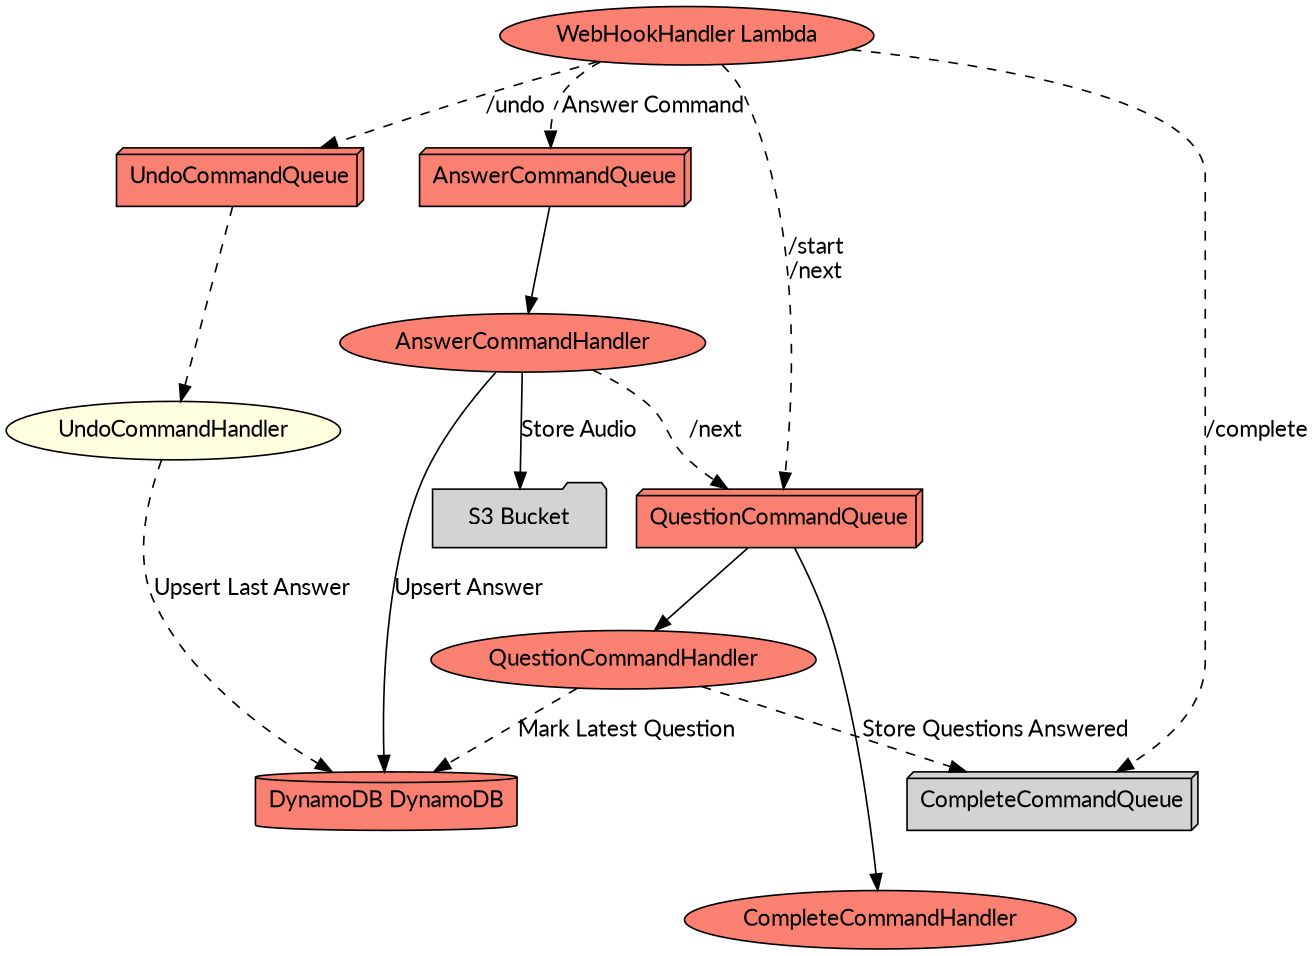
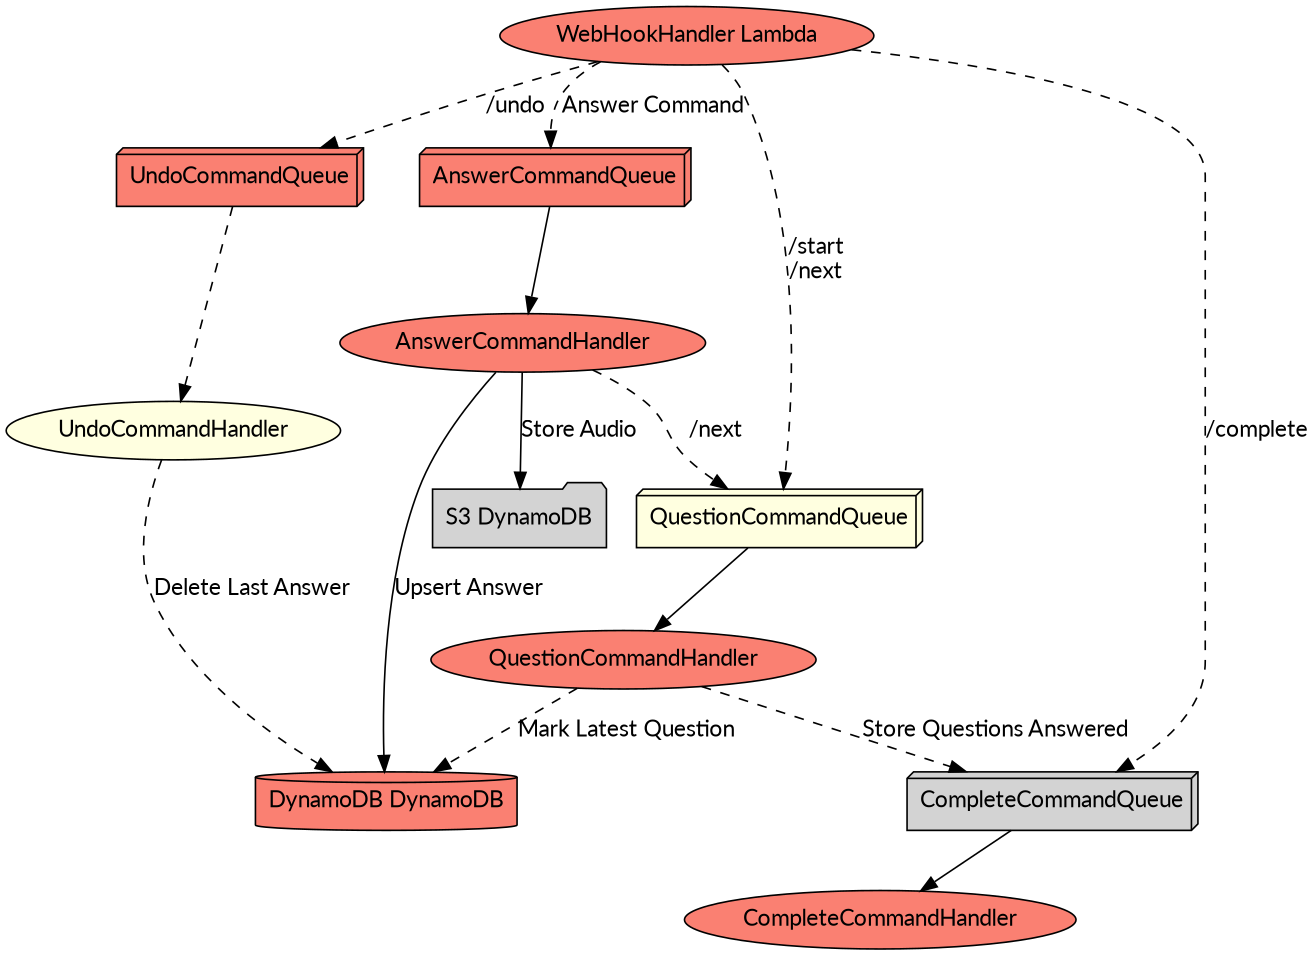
(519, 518) -> (519, 518)
(779, 518) -> (779, 518)
(252, 589) -> (252, 589)
(850, 707) -> (973, 856)
